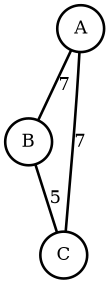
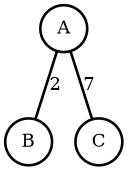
(65, 85) -> (56, 85)
(46, 198) -> none
